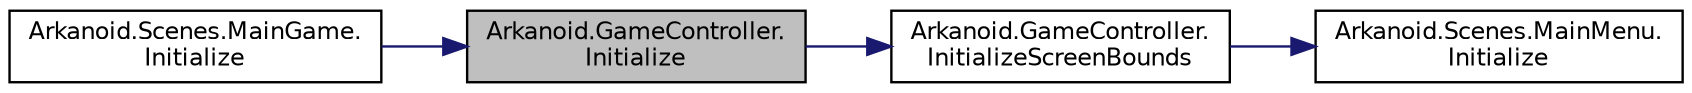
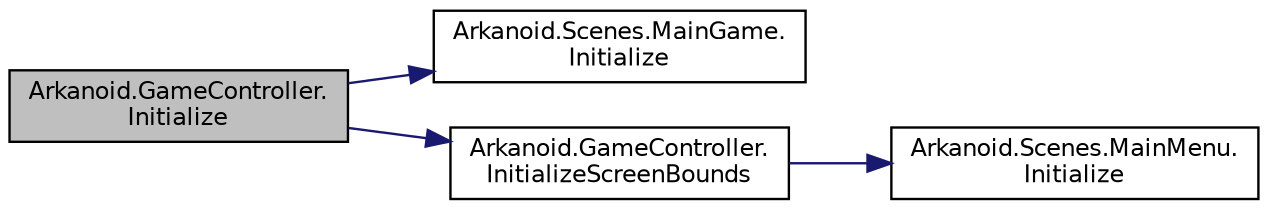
(412, 46) -> (379, 79)
